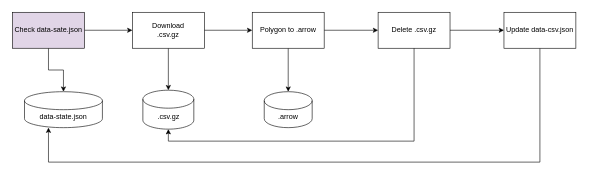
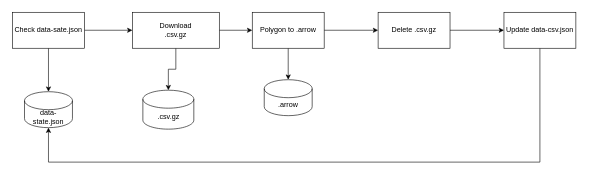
(48, 30) -> (48, 30)
(168, 30) -> (176, 30)
(63, 110) -> (48, 110)
(288, 110) -> (288, 98)
(168, 138) -> none
